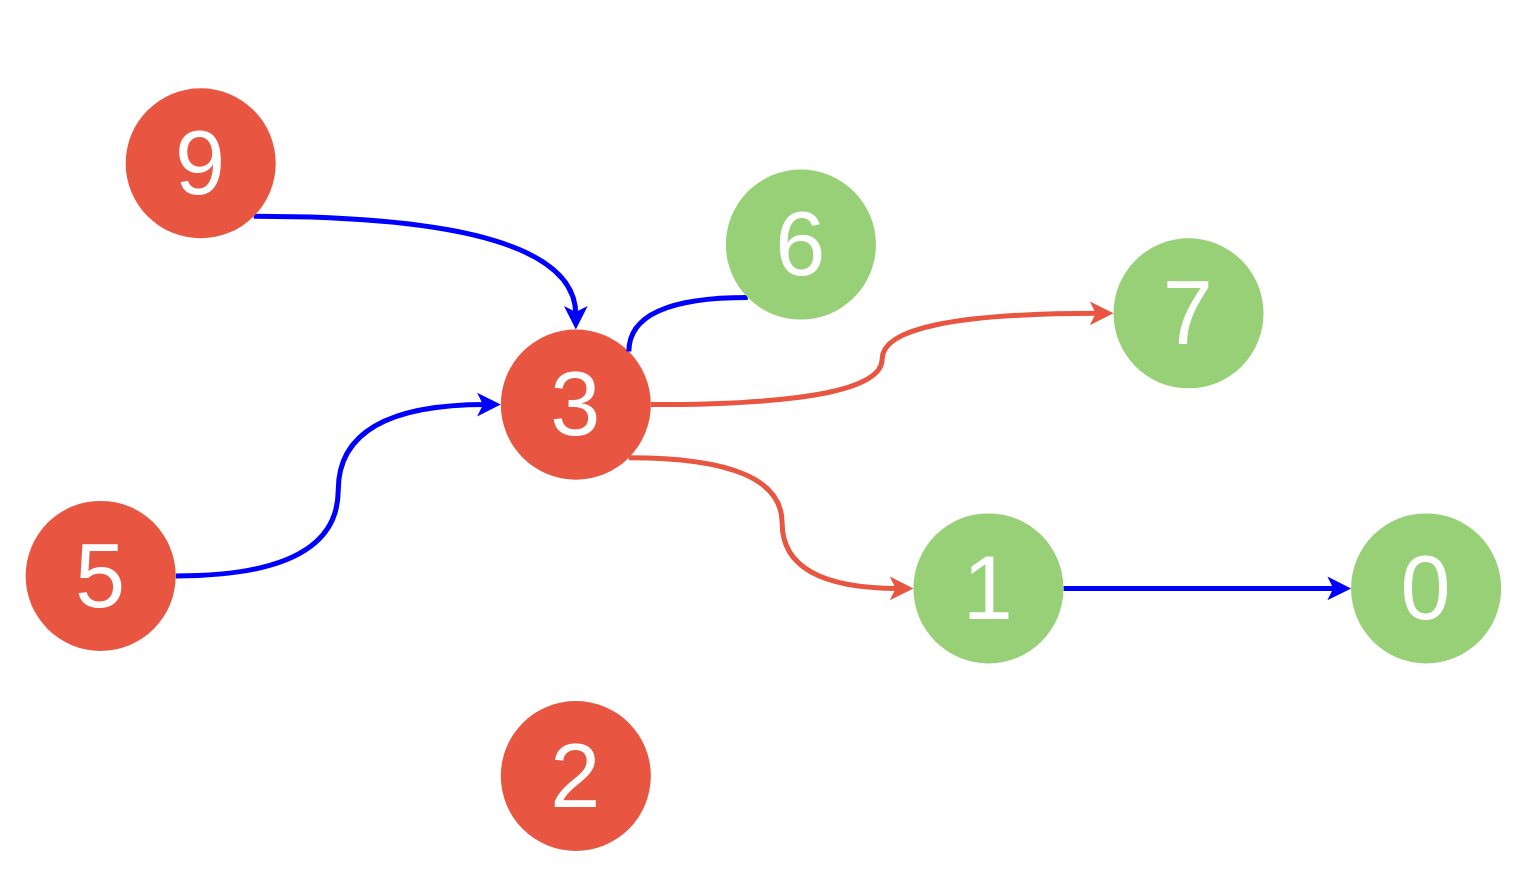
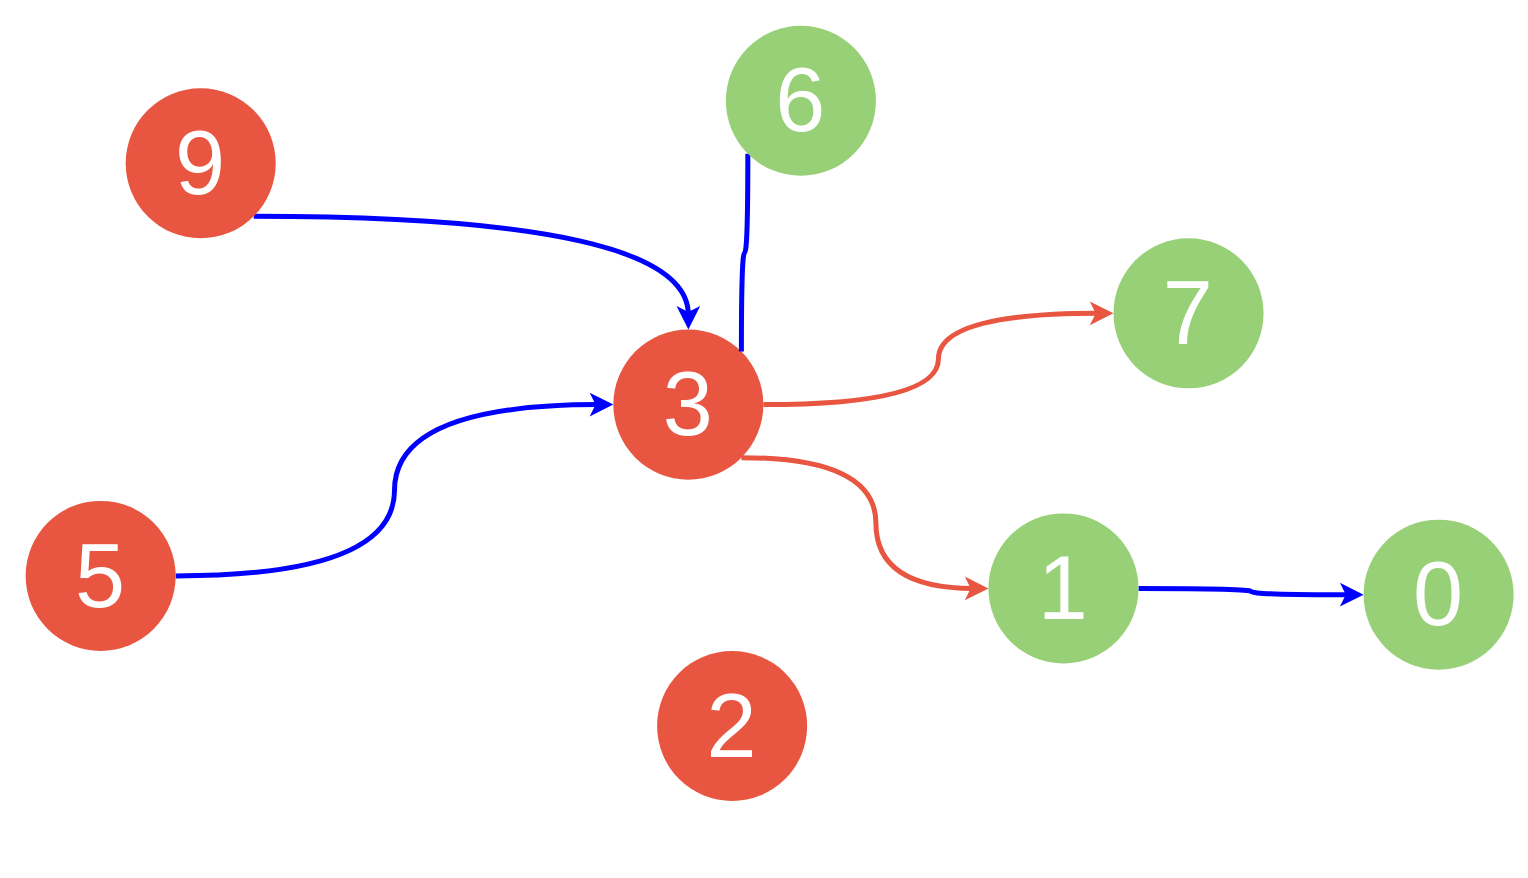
(801, 244) -> (801, 101)
(576, 404) -> (688, 404)
(988, 588) -> (1063, 588)
(1426, 588) -> (1438, 594)
(576, 776) -> (732, 726)
